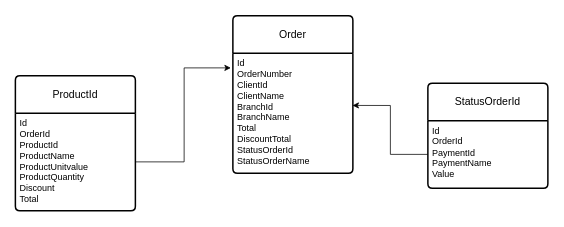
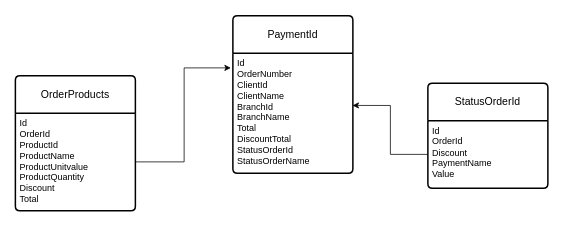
(293, 34) -> (293, 34)
(75, 94) -> (75, 94)
(460, 153) -> (460, 153)
